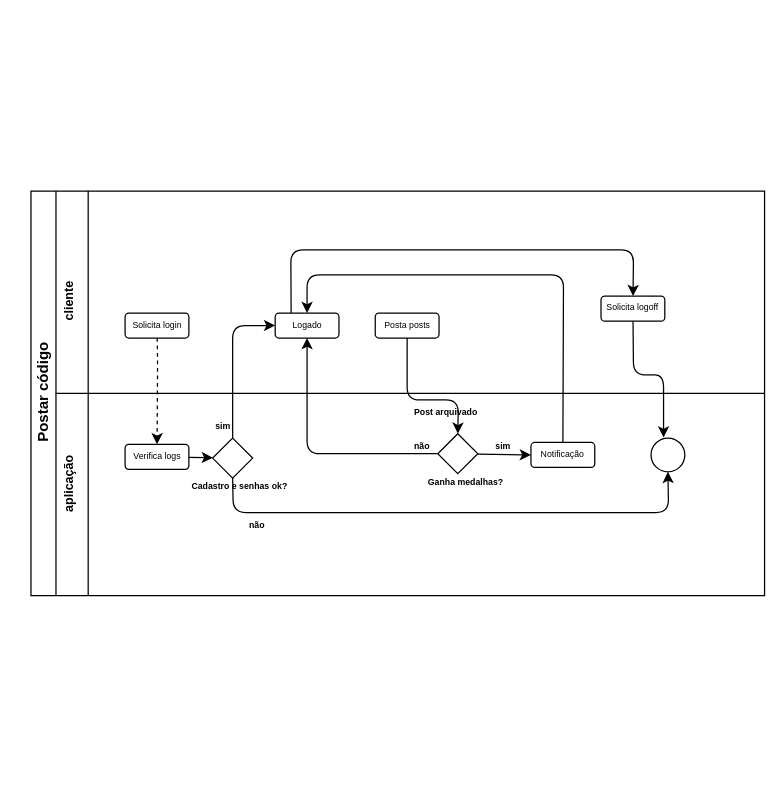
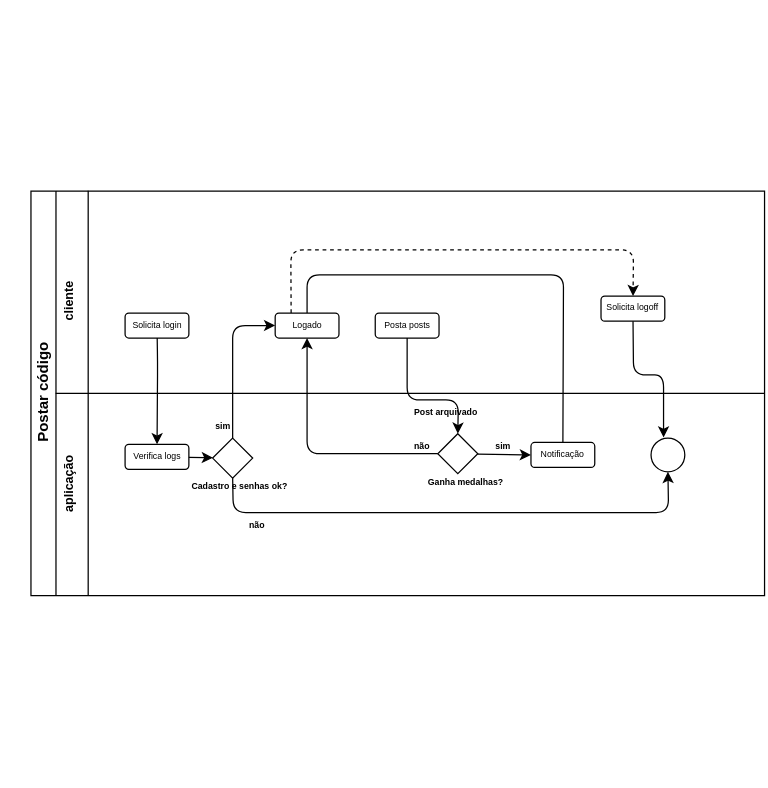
(450, 250) -> (450, 250)
(307, 303) -> (307, 306)
(157, 391) -> (157, 391)
